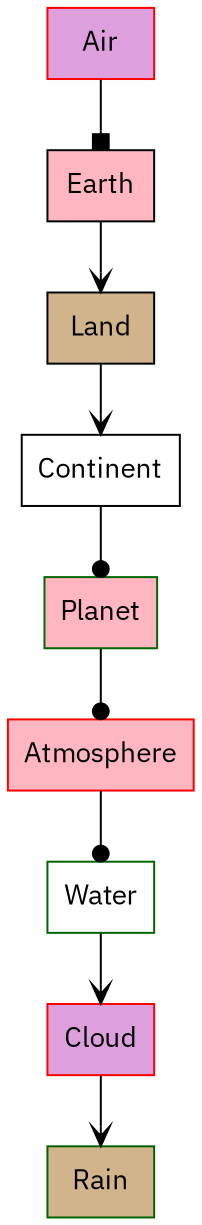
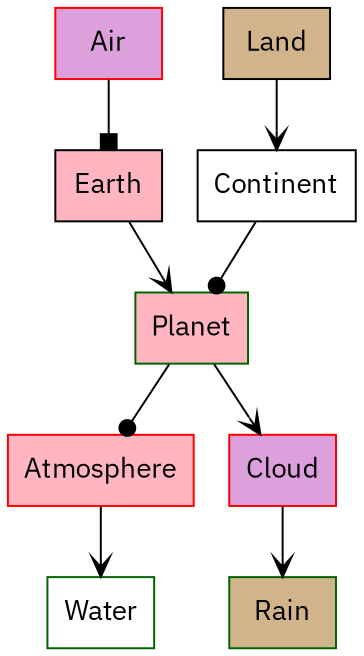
(101, 247) -> (145, 249)
(101, 818) -> (101, 532)
(101, 959) -> (232, 391)
